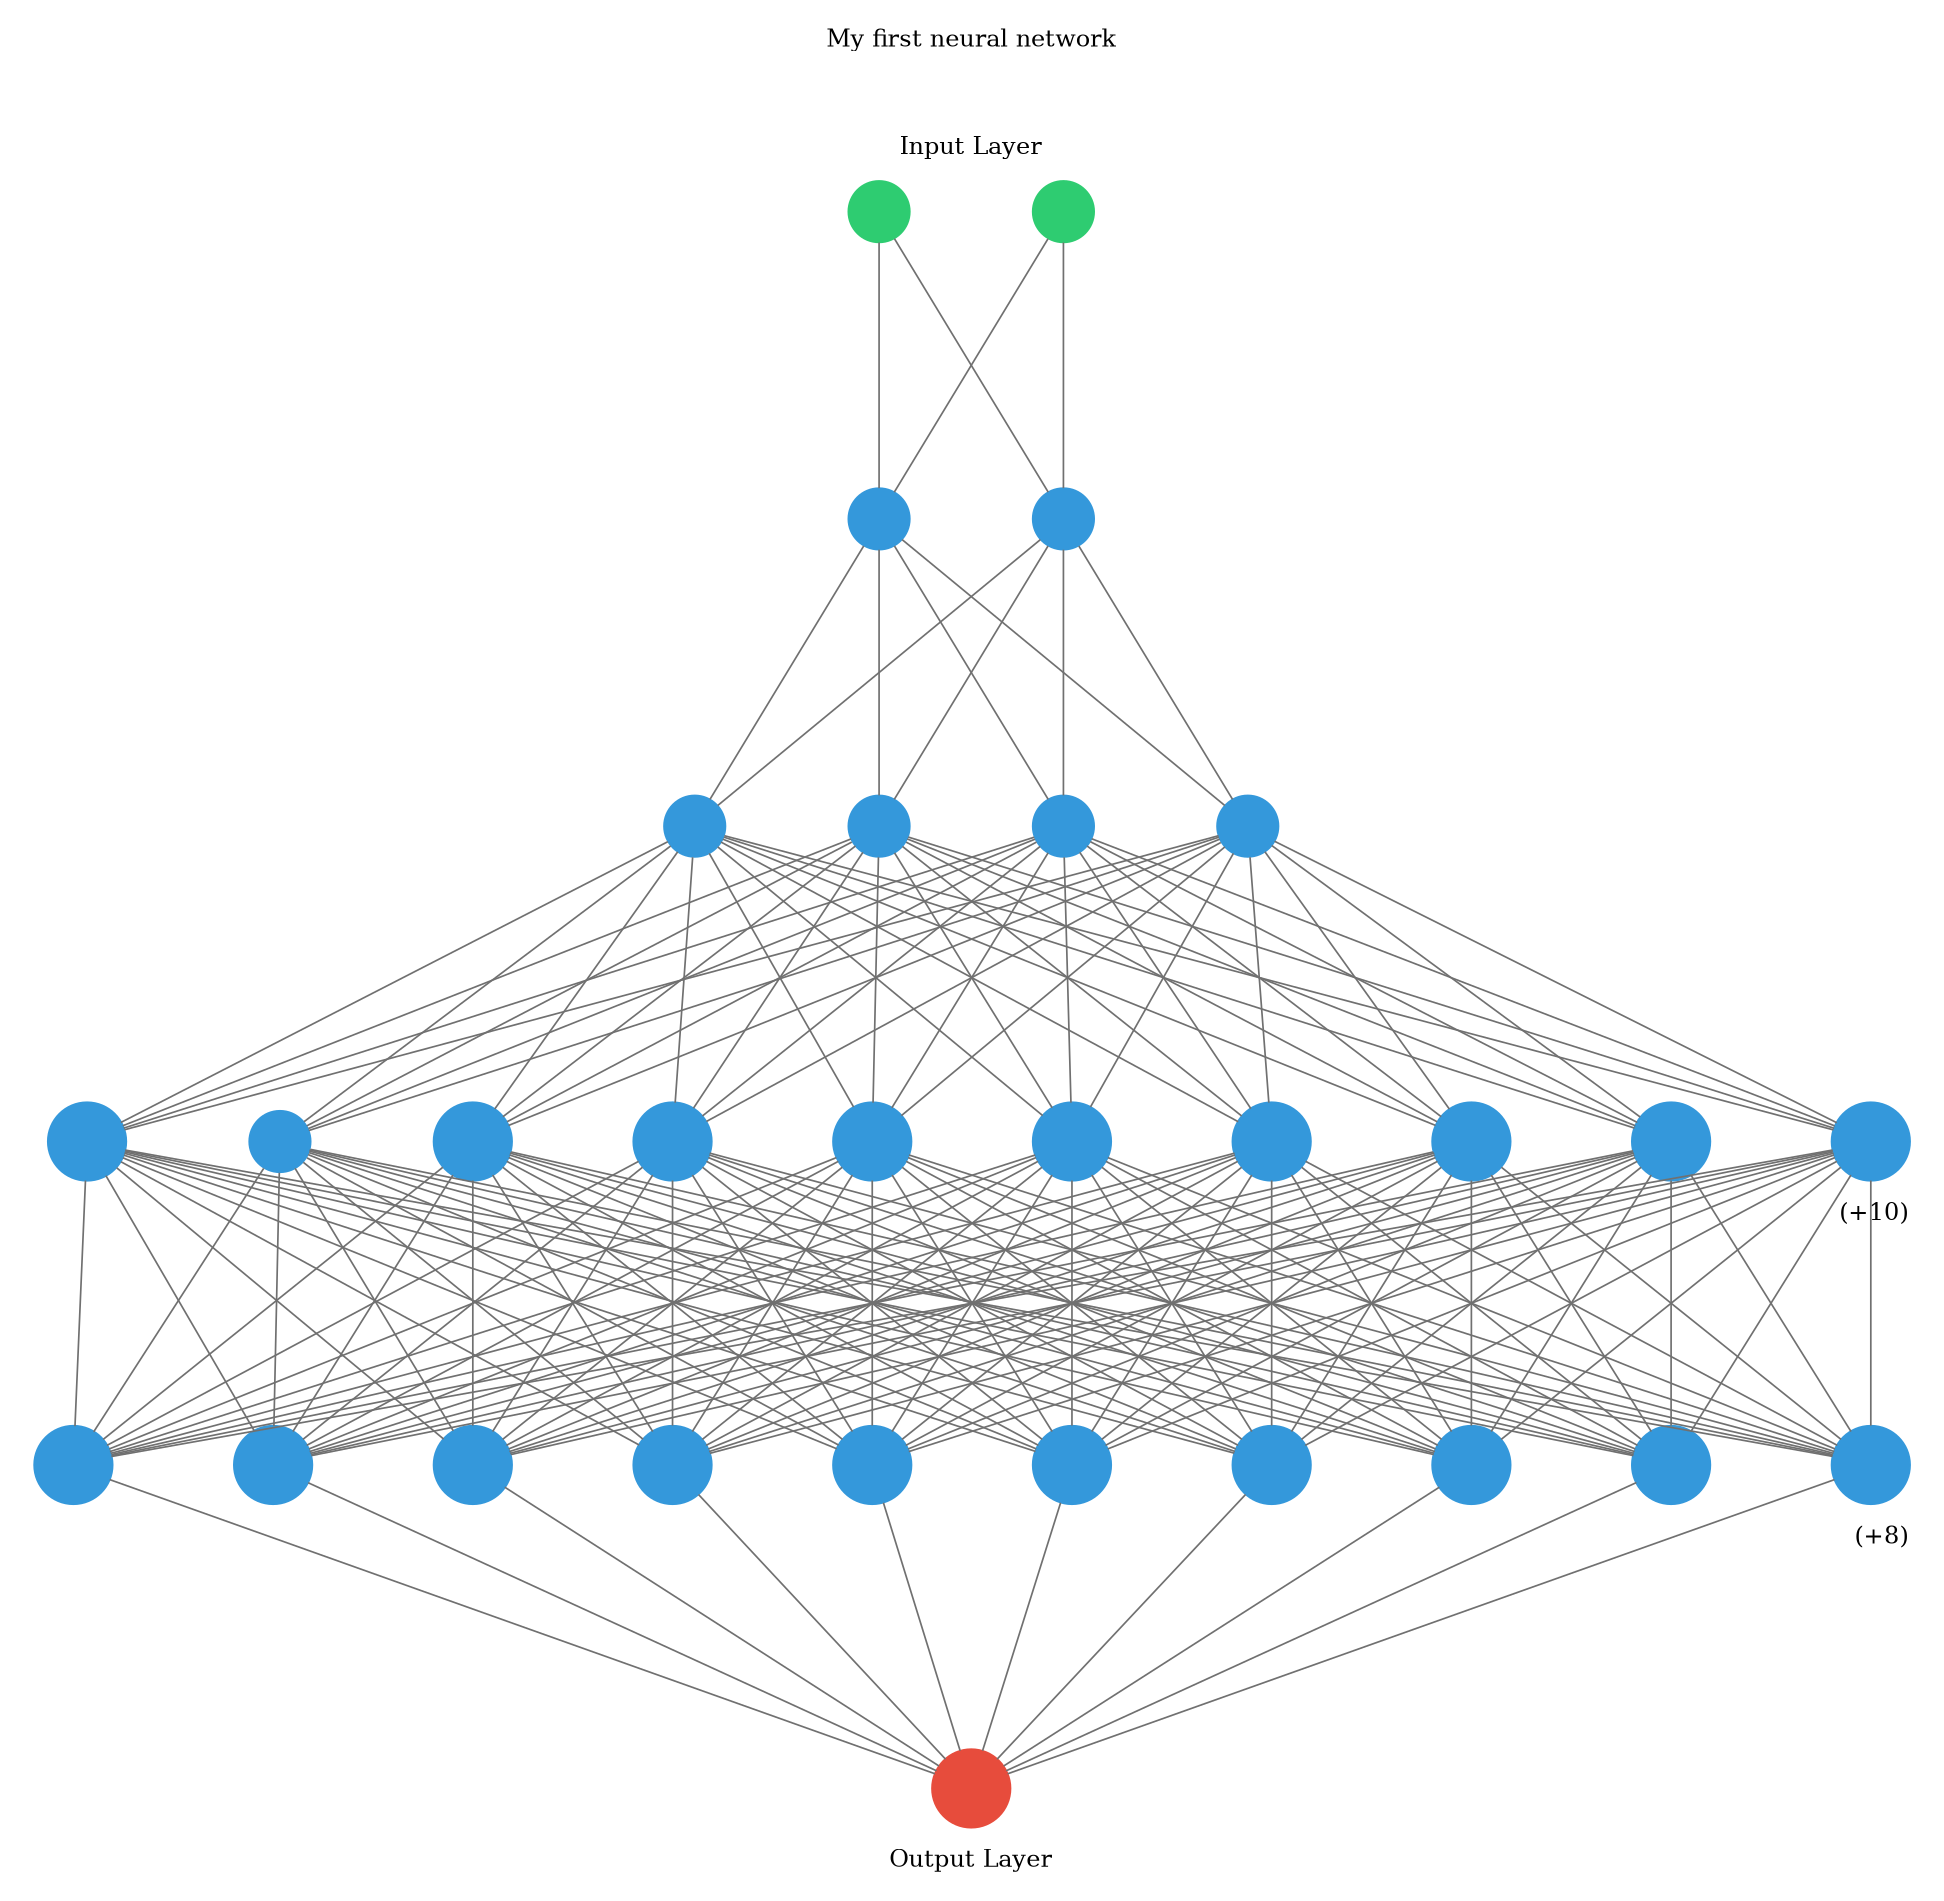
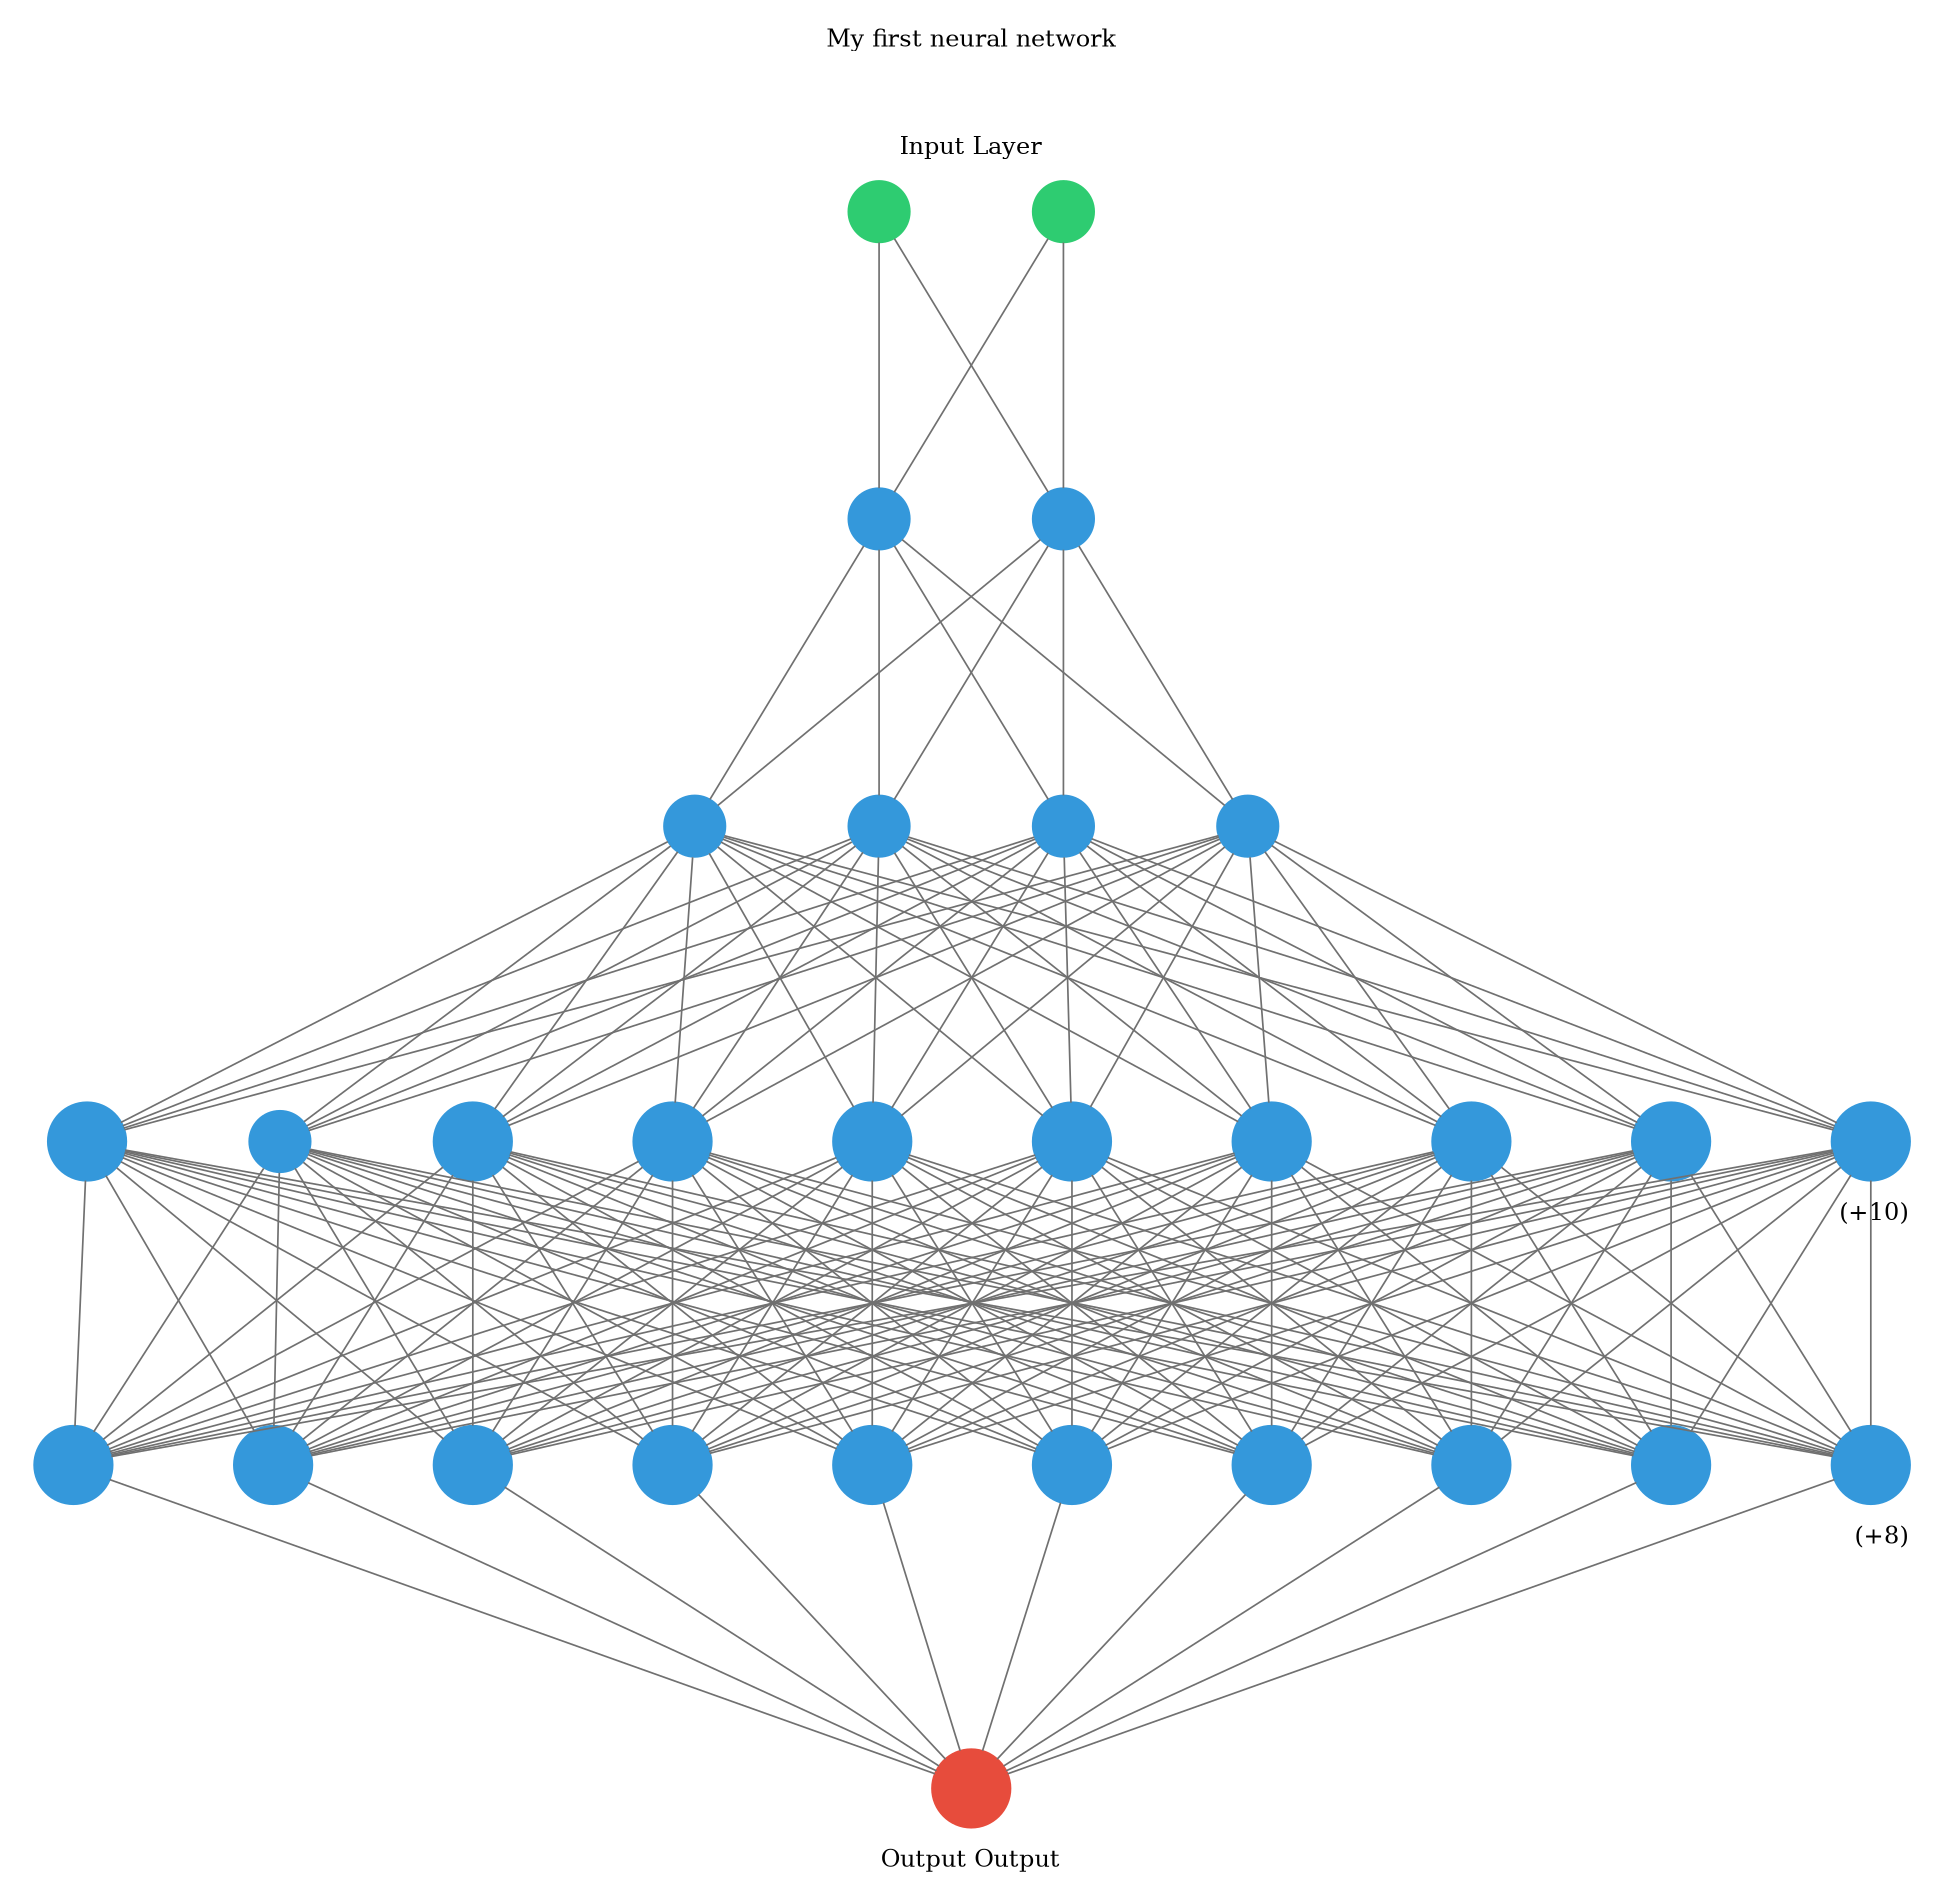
(971, 1861) -> (971, 1861)
